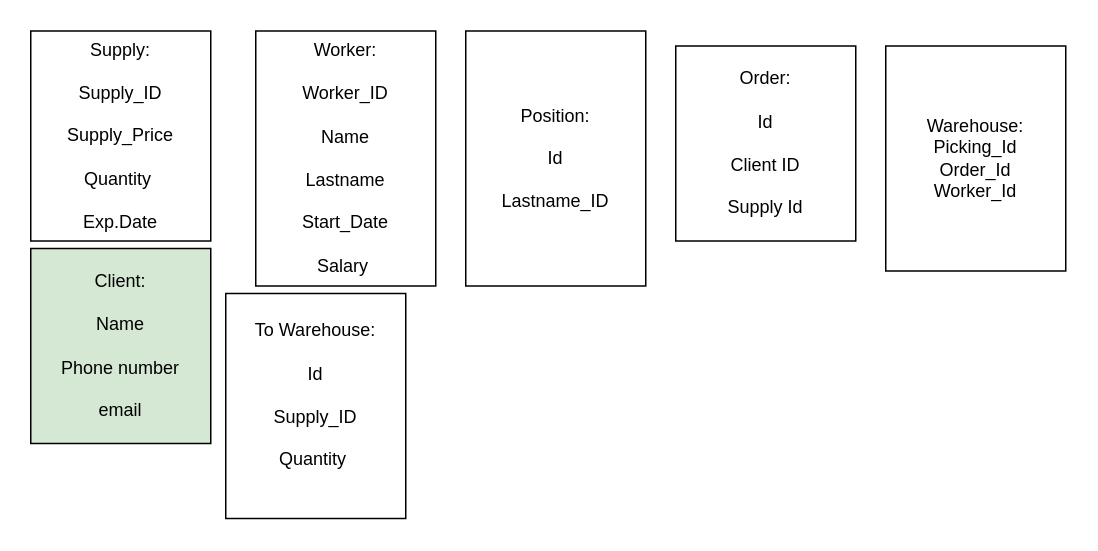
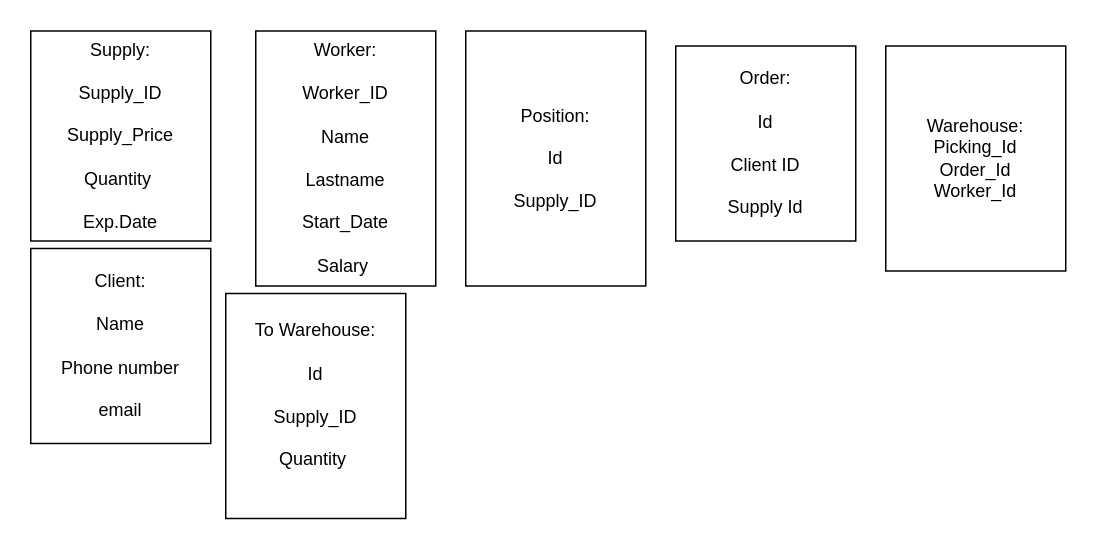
(556, 158) -> (556, 158)
(121, 346) -> (121, 346)
